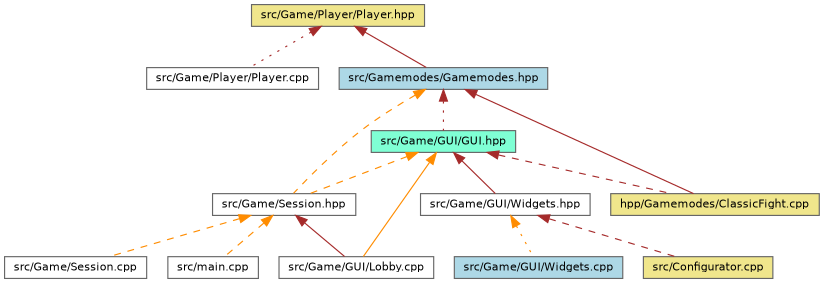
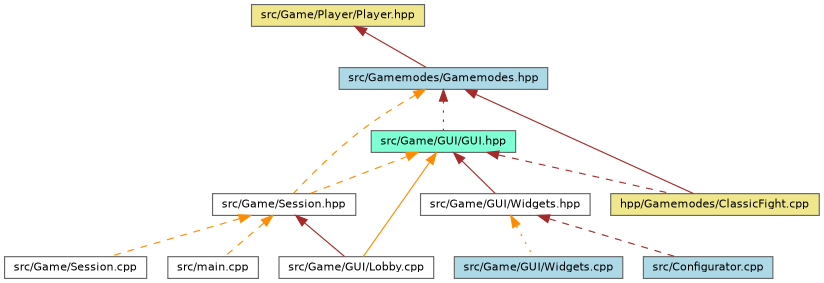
(233, 78) -> none
(708, 268) -> (708, 268)
